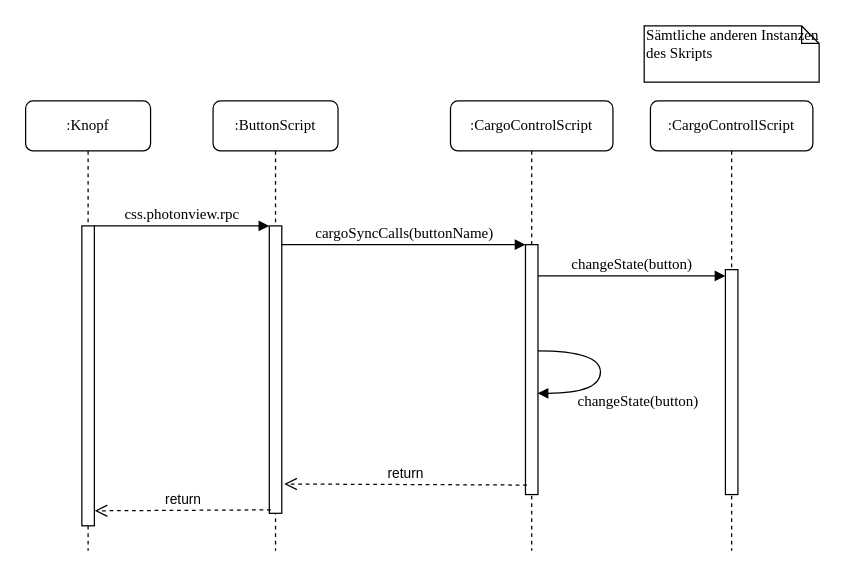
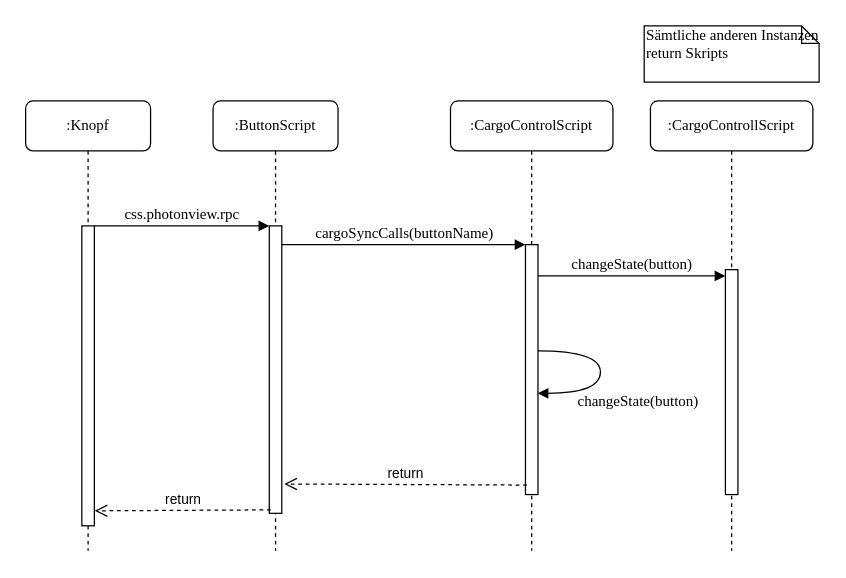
(733, 45) -> (733, 45)
